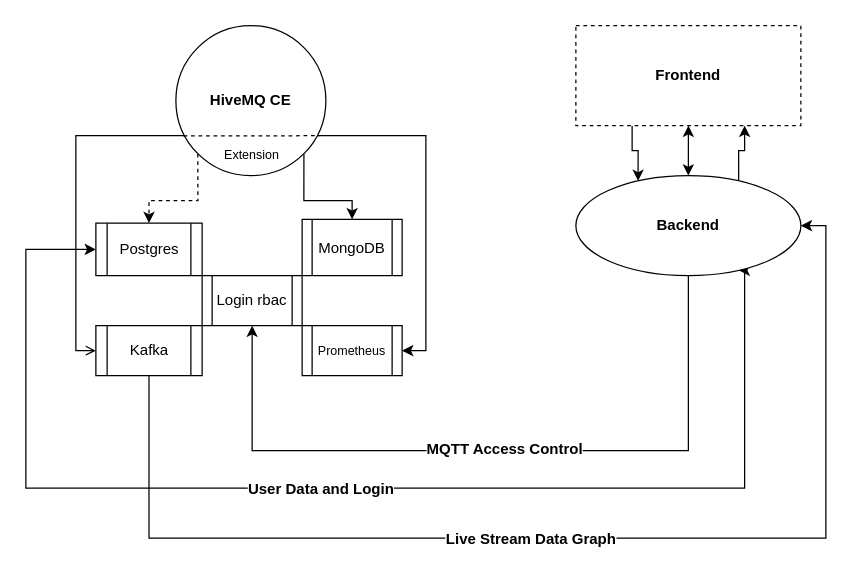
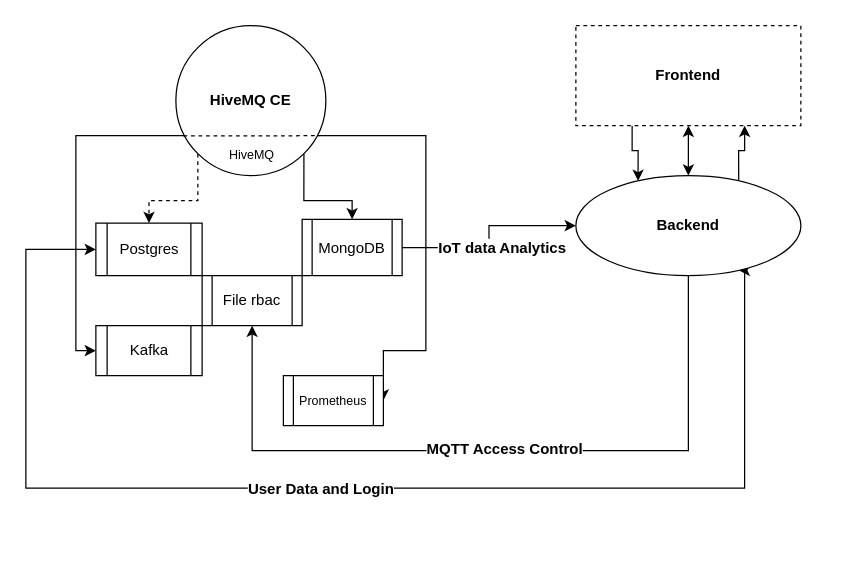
(252, 154) -> (252, 154)
none -> (489, 243)
(252, 301) -> (252, 301)
(88, 351) -> (86, 351)
(352, 351) -> (333, 401)
(570, 538) -> none
